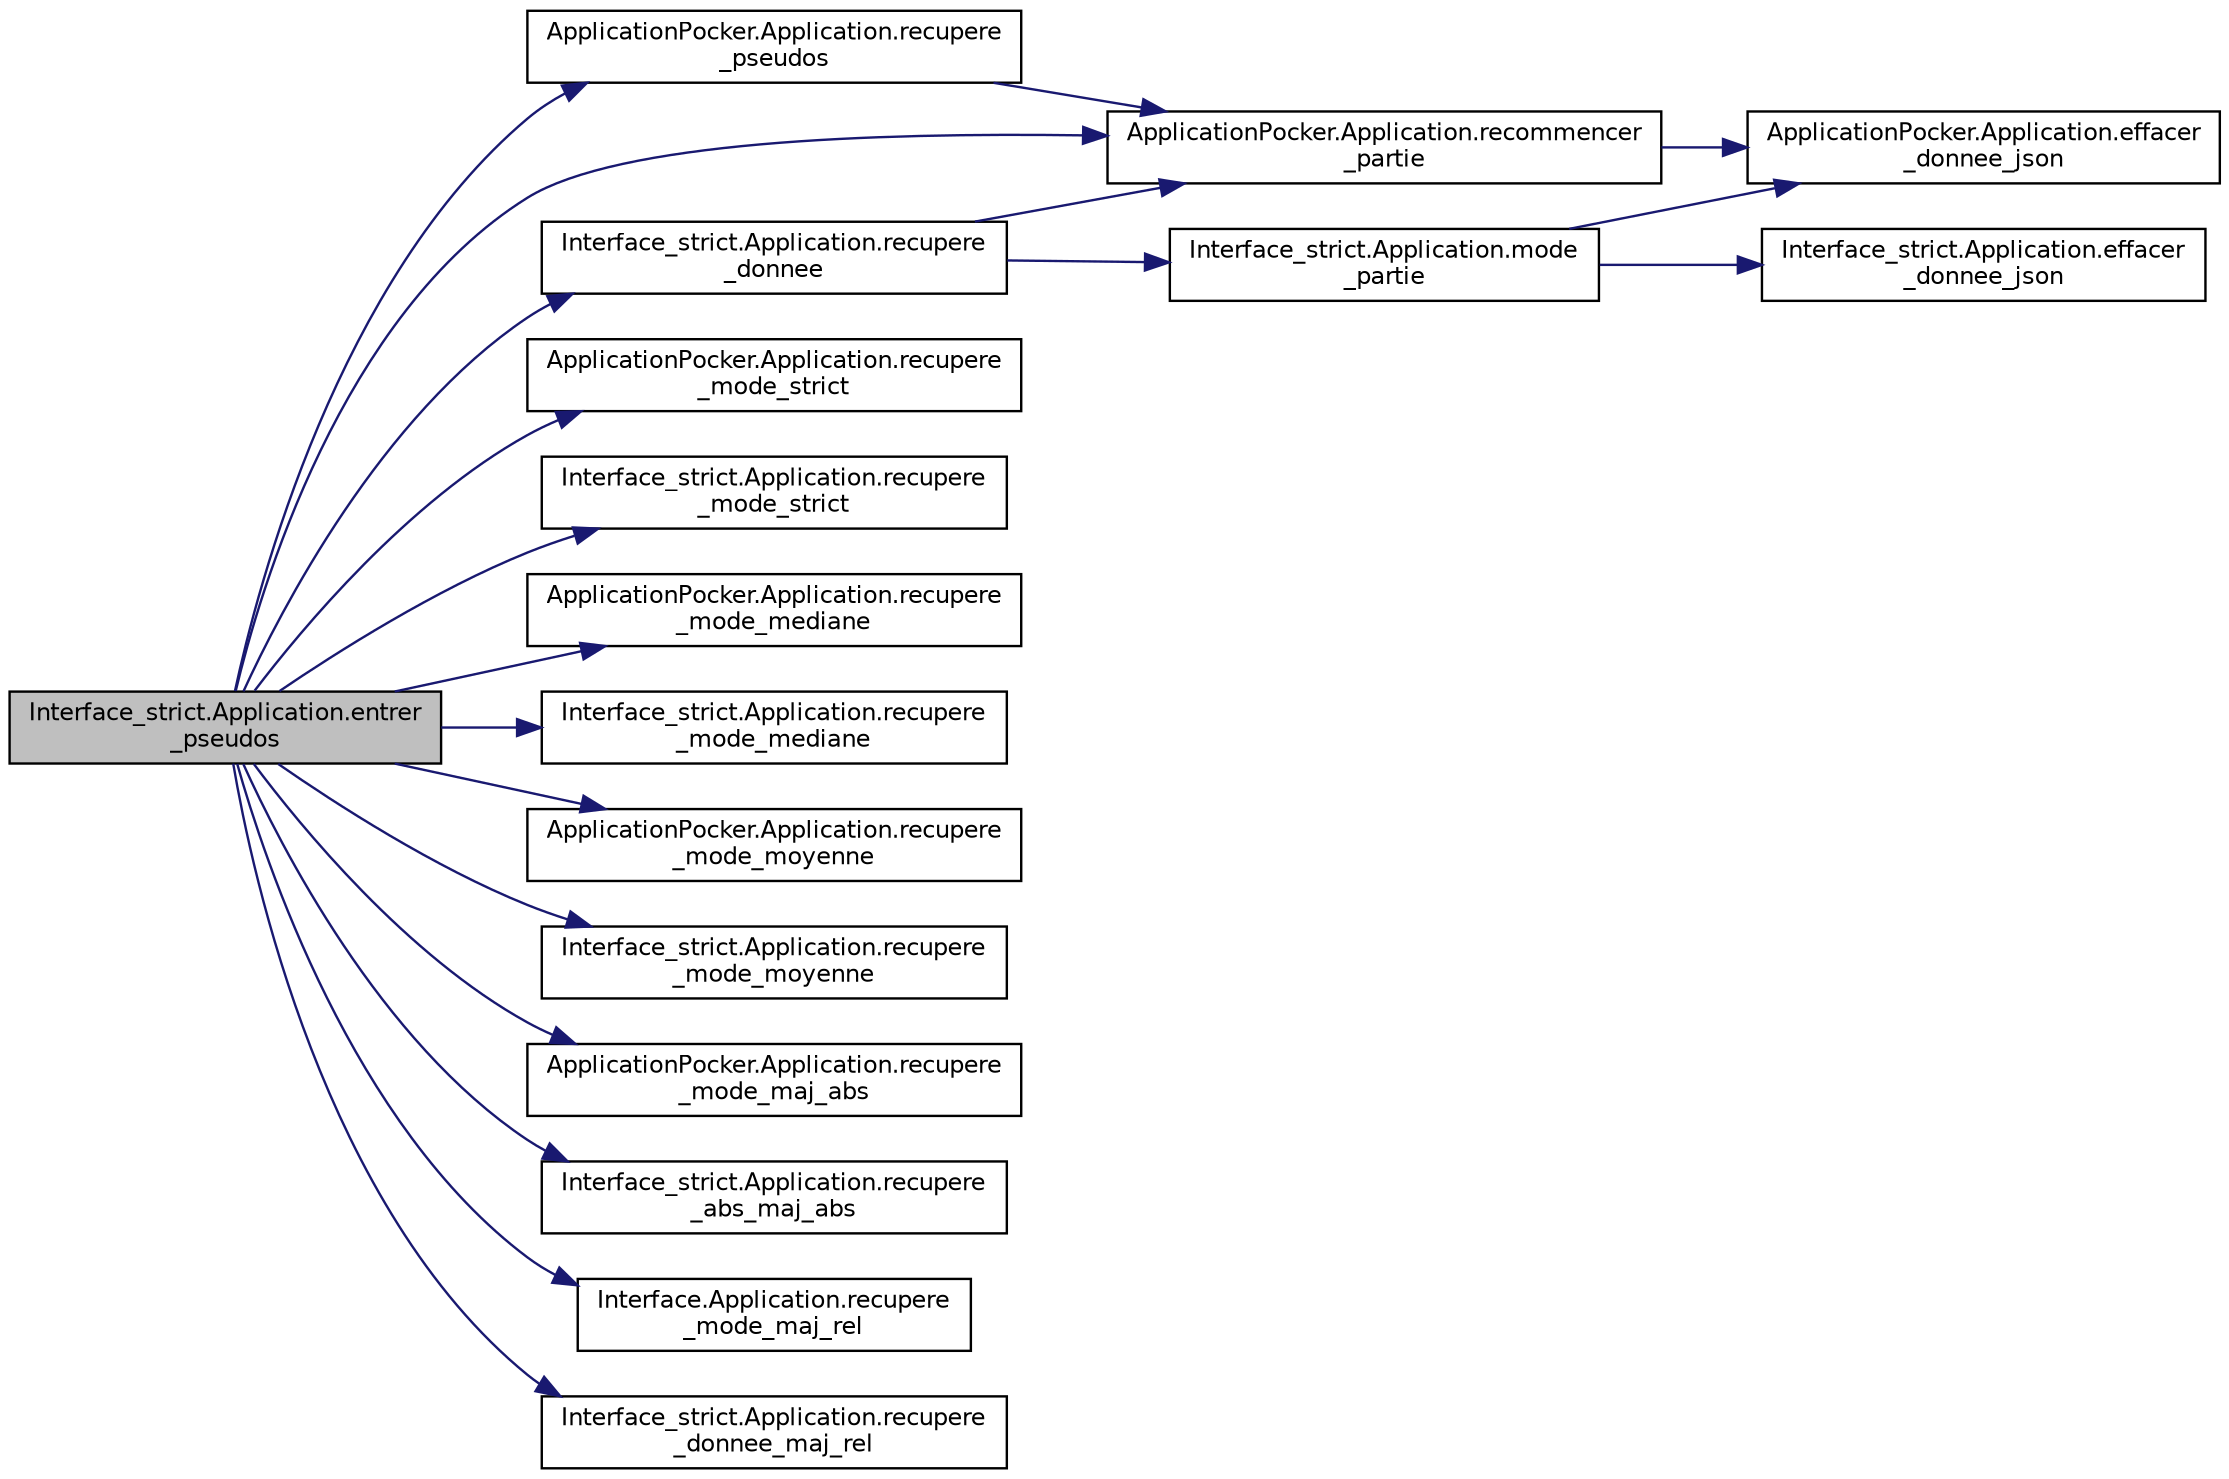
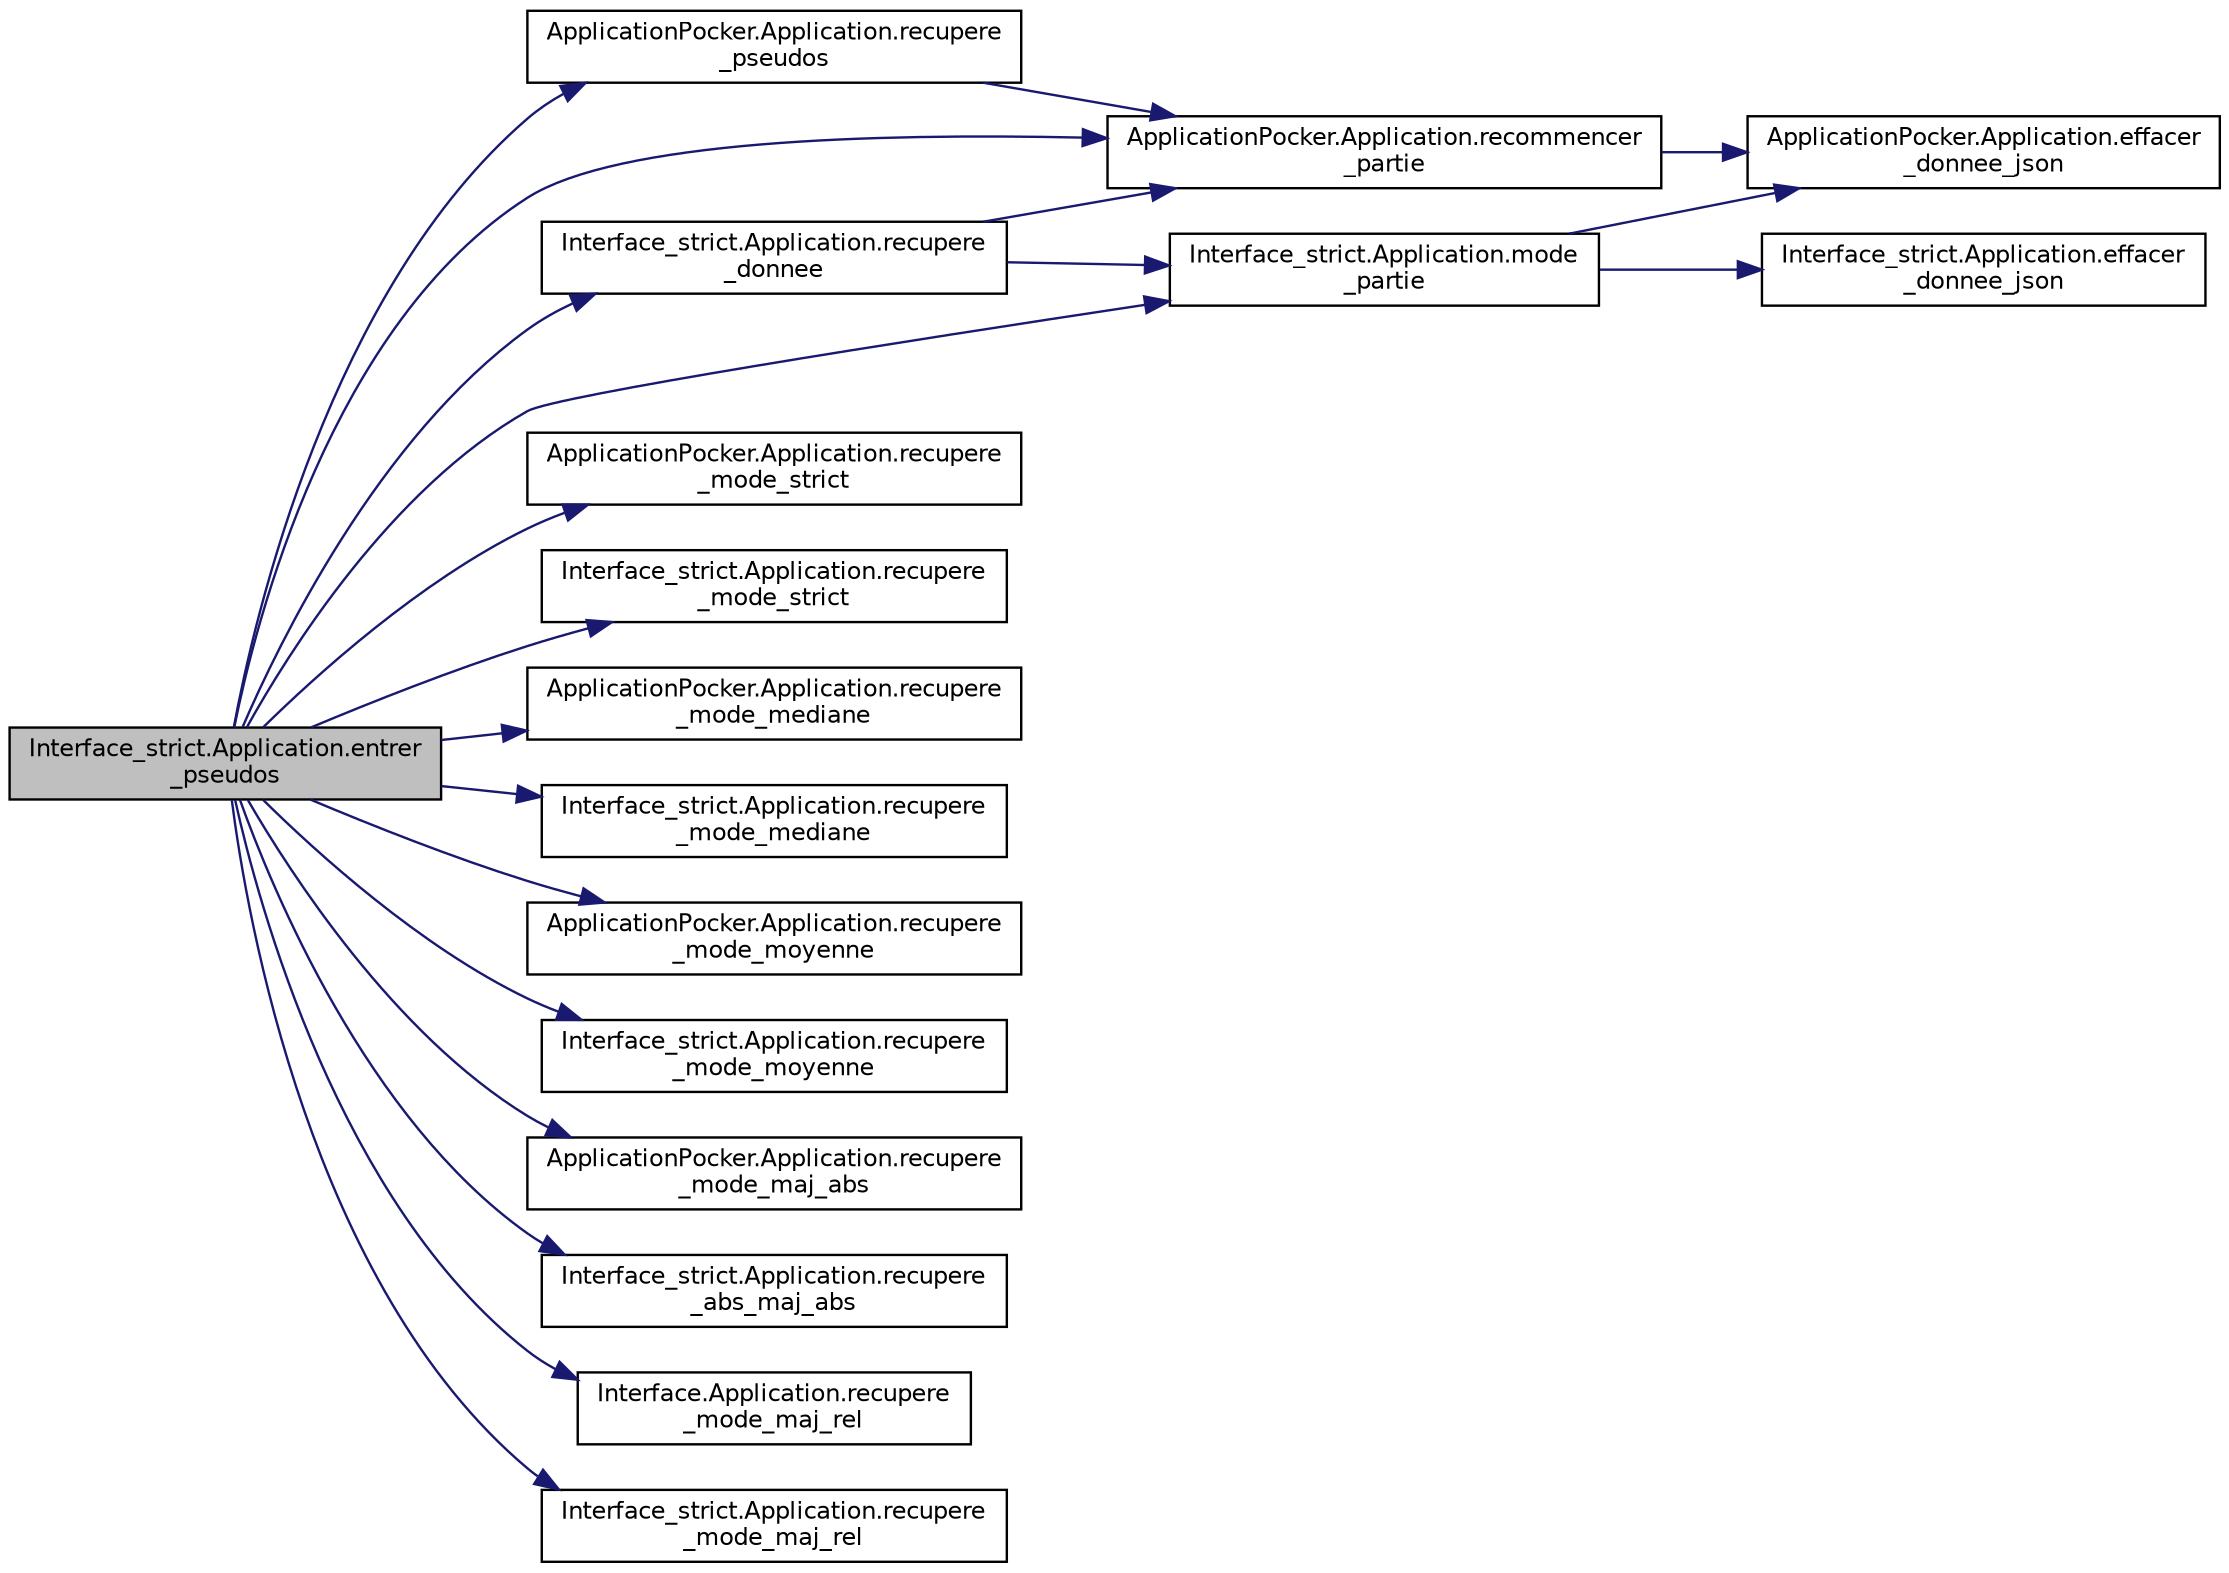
none -> (625, 389)
(774, 1432) -> (774, 1526)
